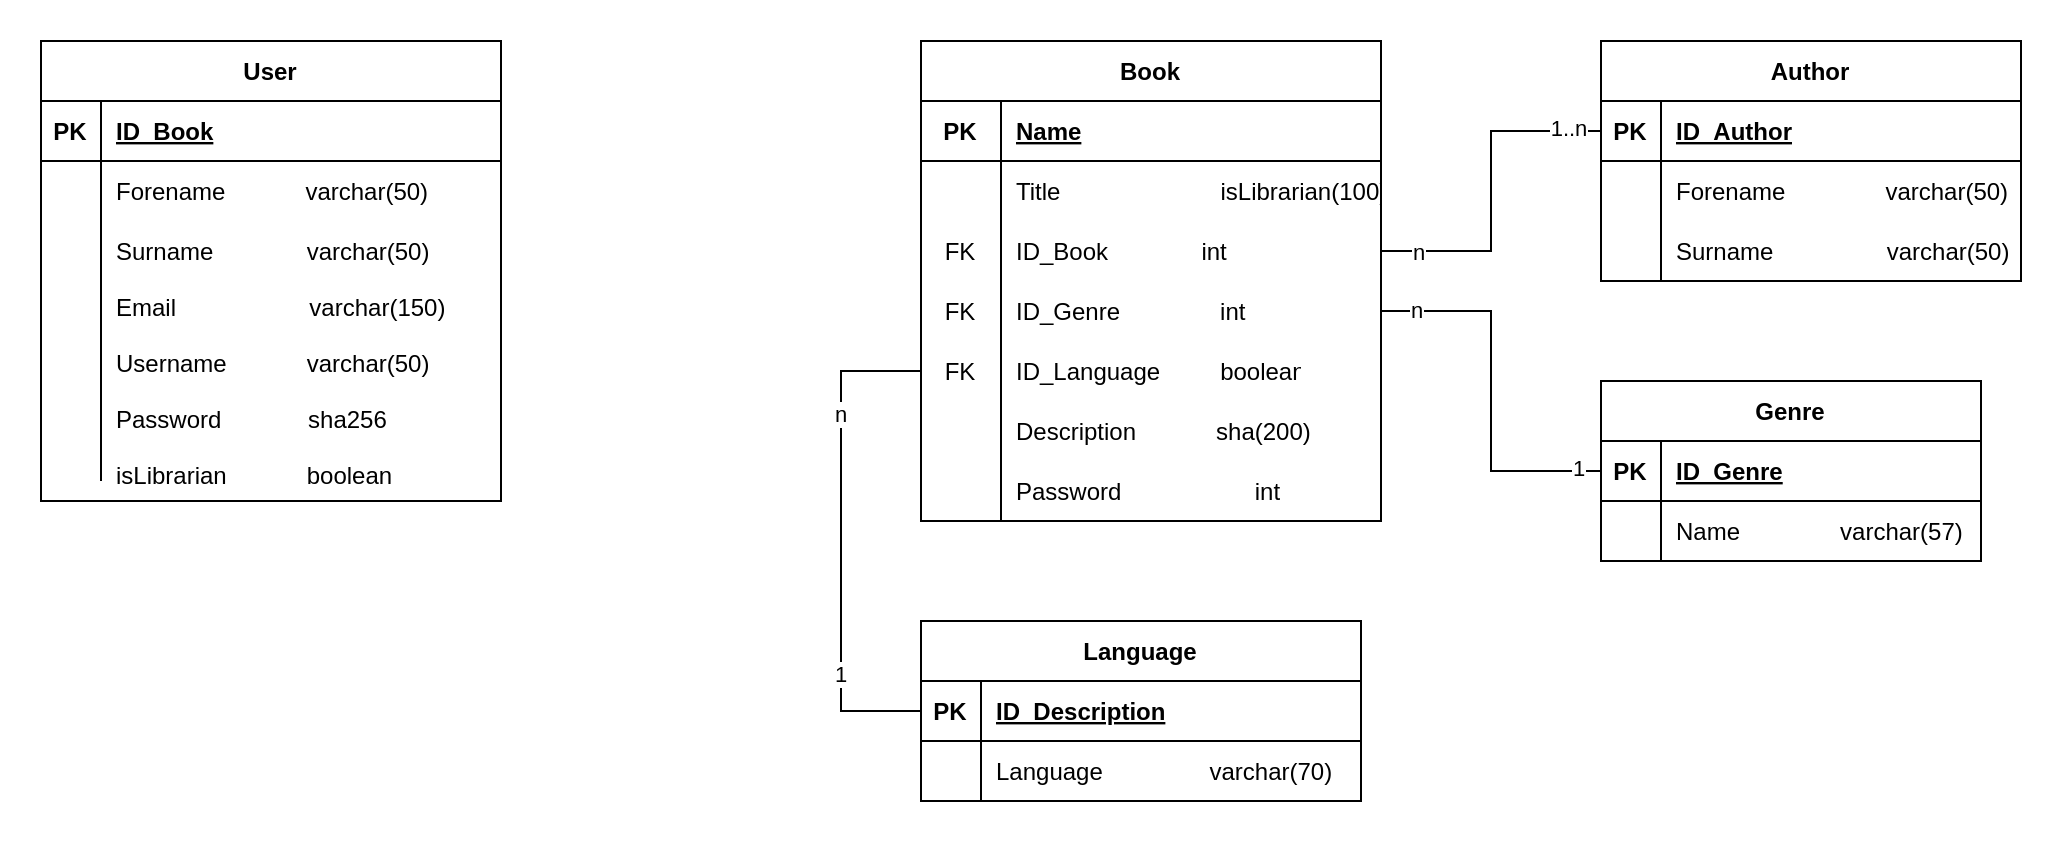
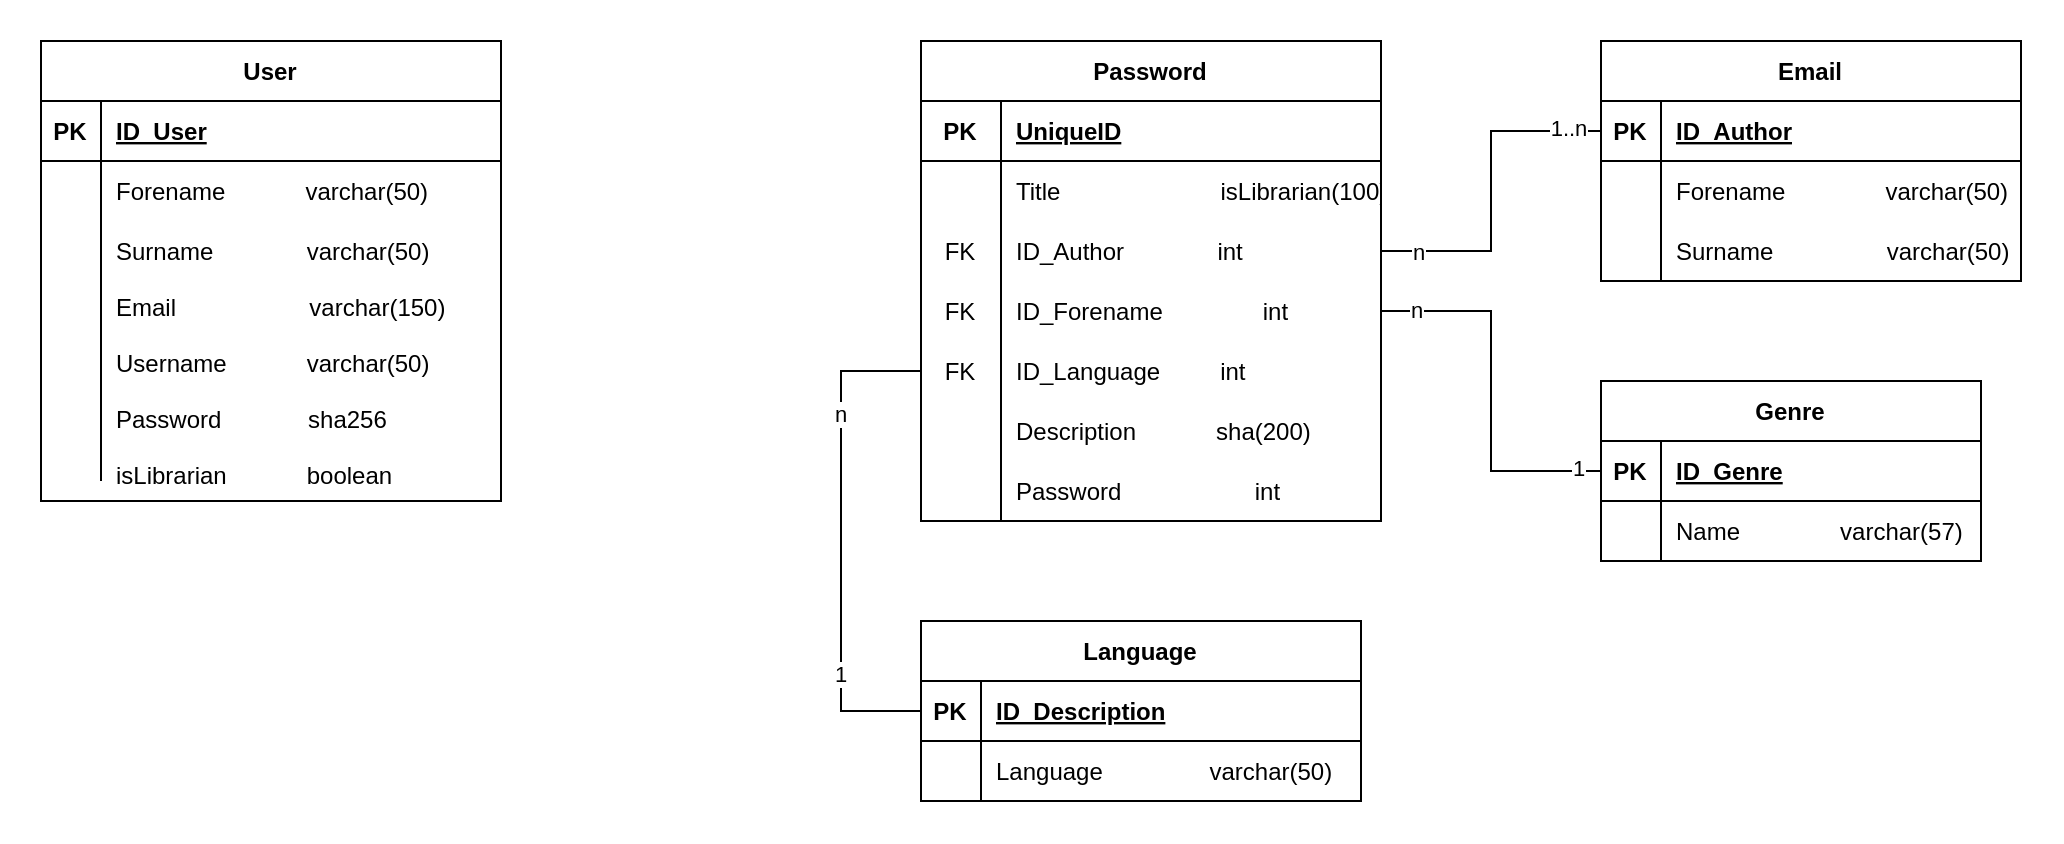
(1150, 72) -> (1150, 72)
(1810, 72) -> (1810, 72)
(163, 132) -> (163, 132)
(1043, 132) -> (1067, 132)
(1152, 252) -> (1166, 252)
(1166, 312) -> (1186, 312)
(1182, 372) -> (1155, 372)
(1231, 772) -> (1231, 772)
